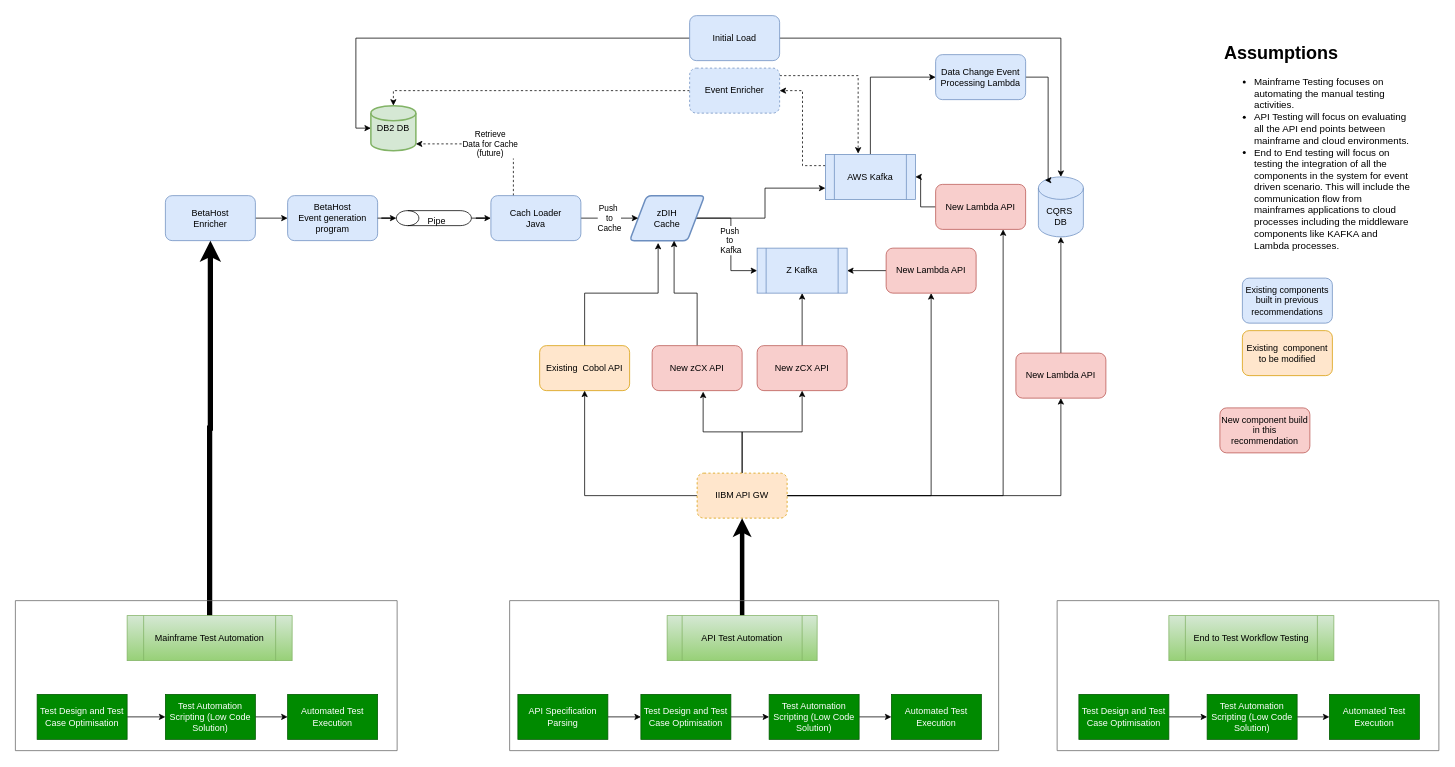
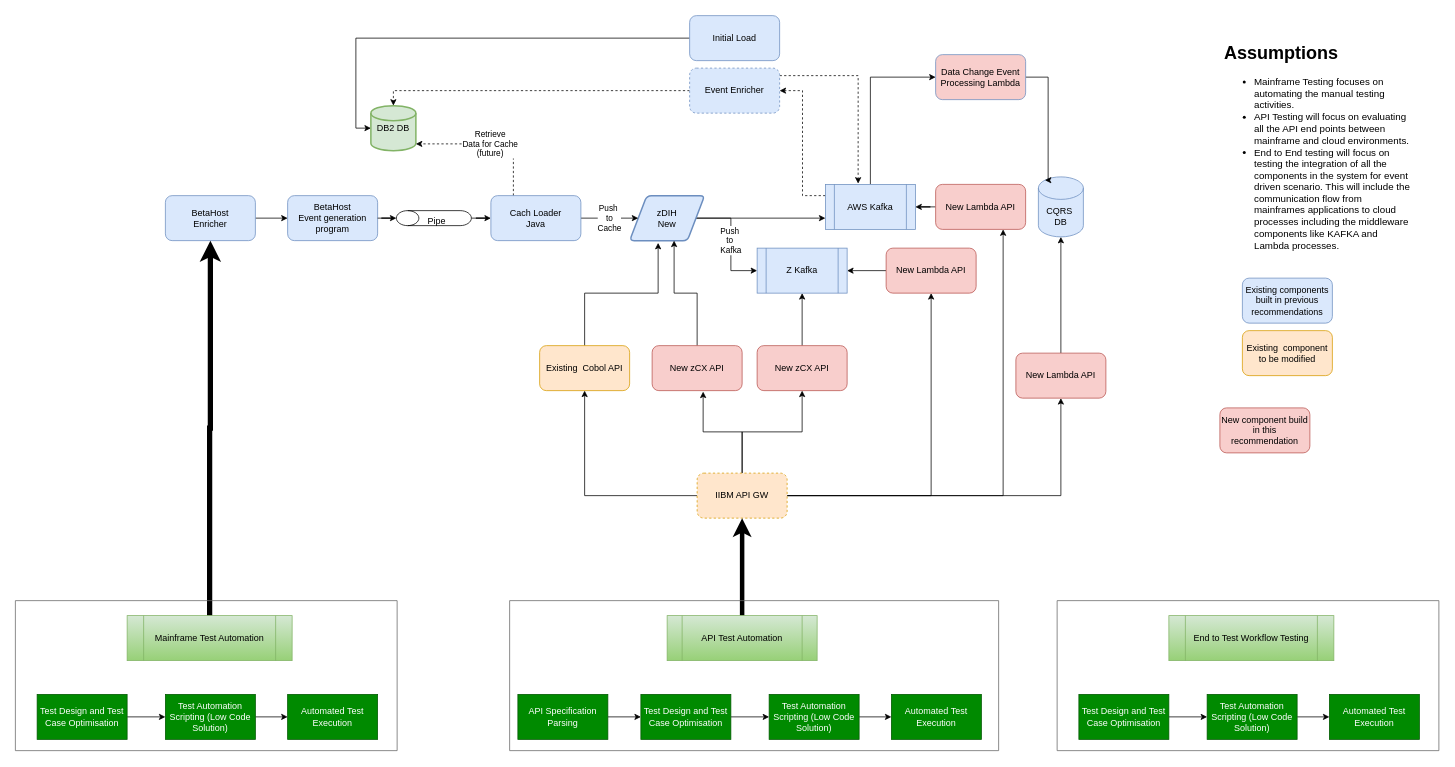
(1060, 38) -> none
(981, 77) -> (981, 77)
(870, 177) -> (870, 207)
(667, 218) -> (667, 218)
